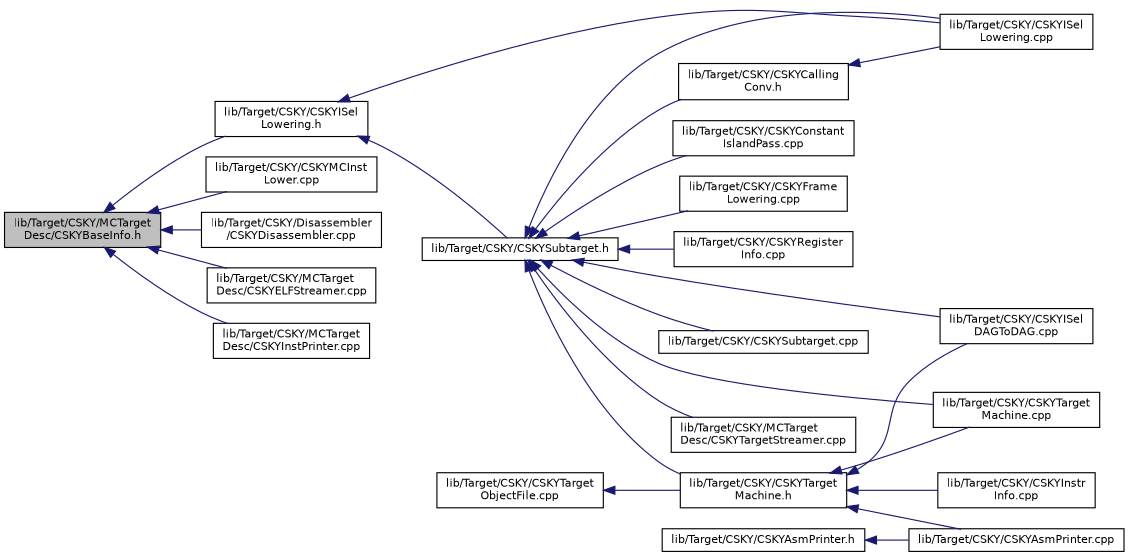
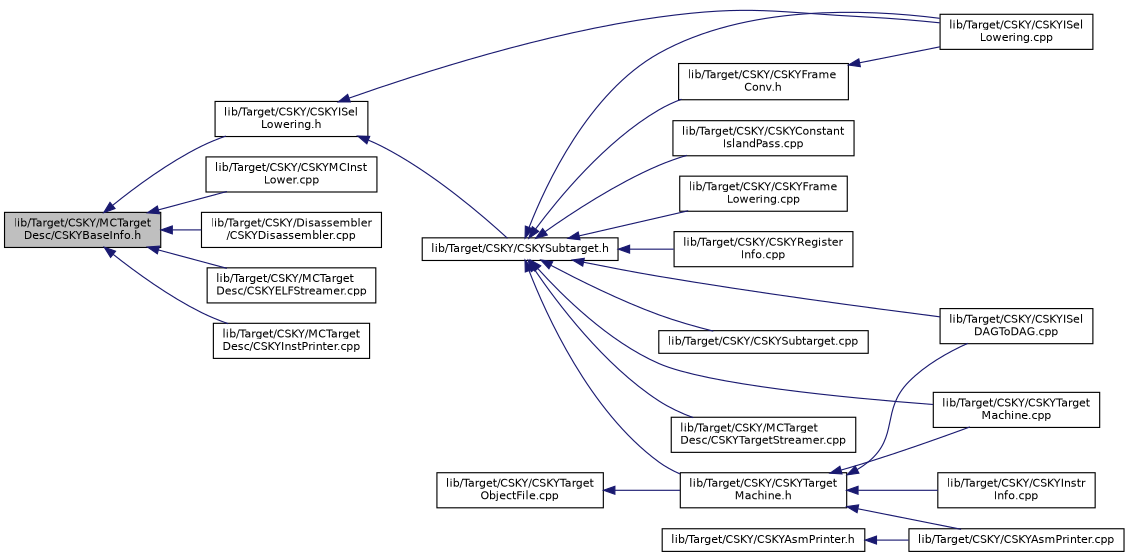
(763, 82) -> (763, 82)
